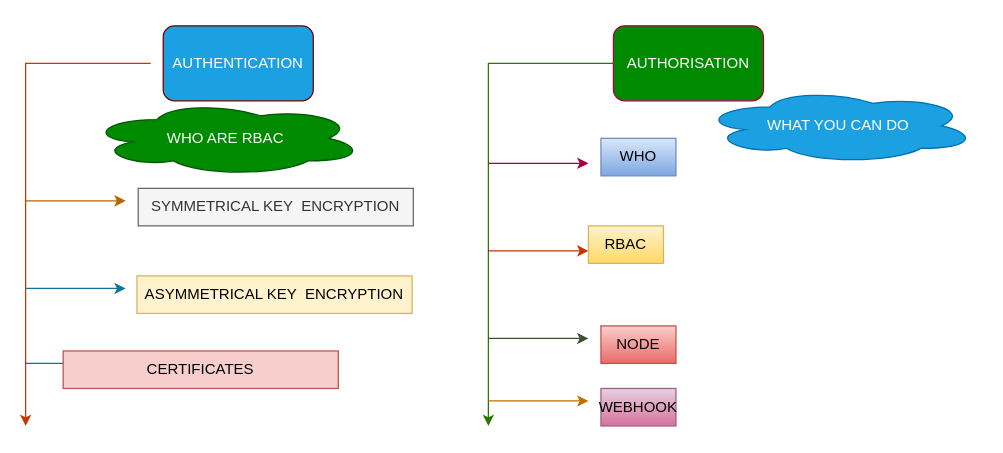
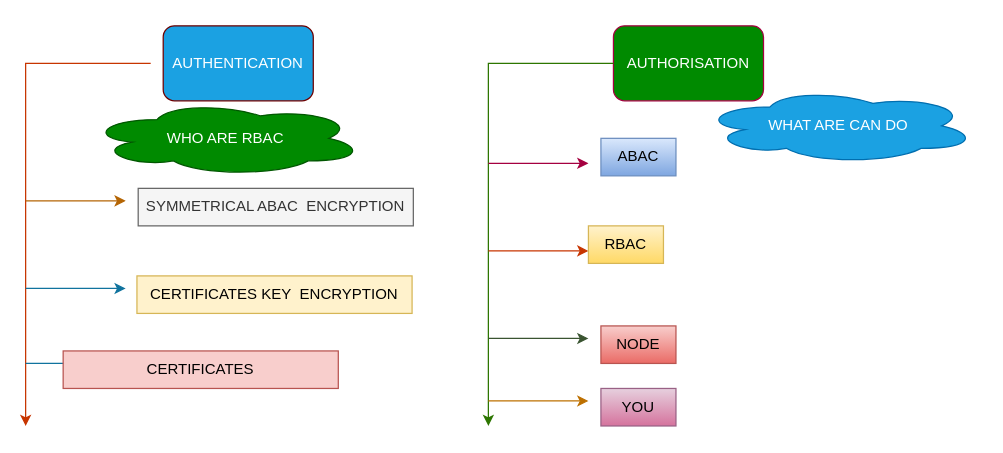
(838, 126) -> (838, 126)
(638, 157) -> (638, 157)
(276, 207) -> (276, 207)
(274, 294) -> (274, 294)
(638, 407) -> (638, 407)
